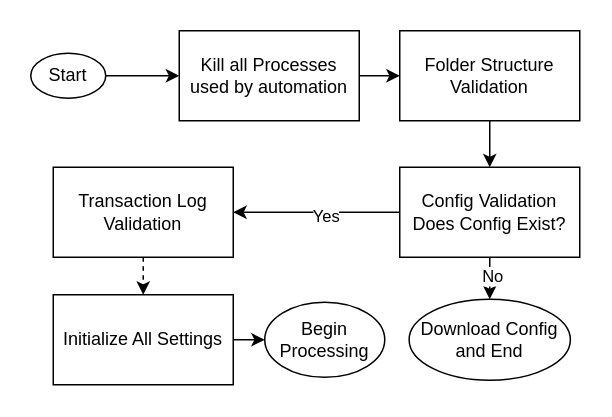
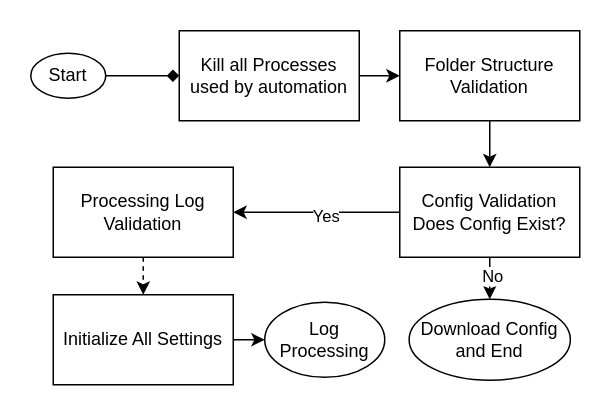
(168, 76) -> (167, 76)
(143, 212) -> (143, 212)
(325, 340) -> (325, 340)
